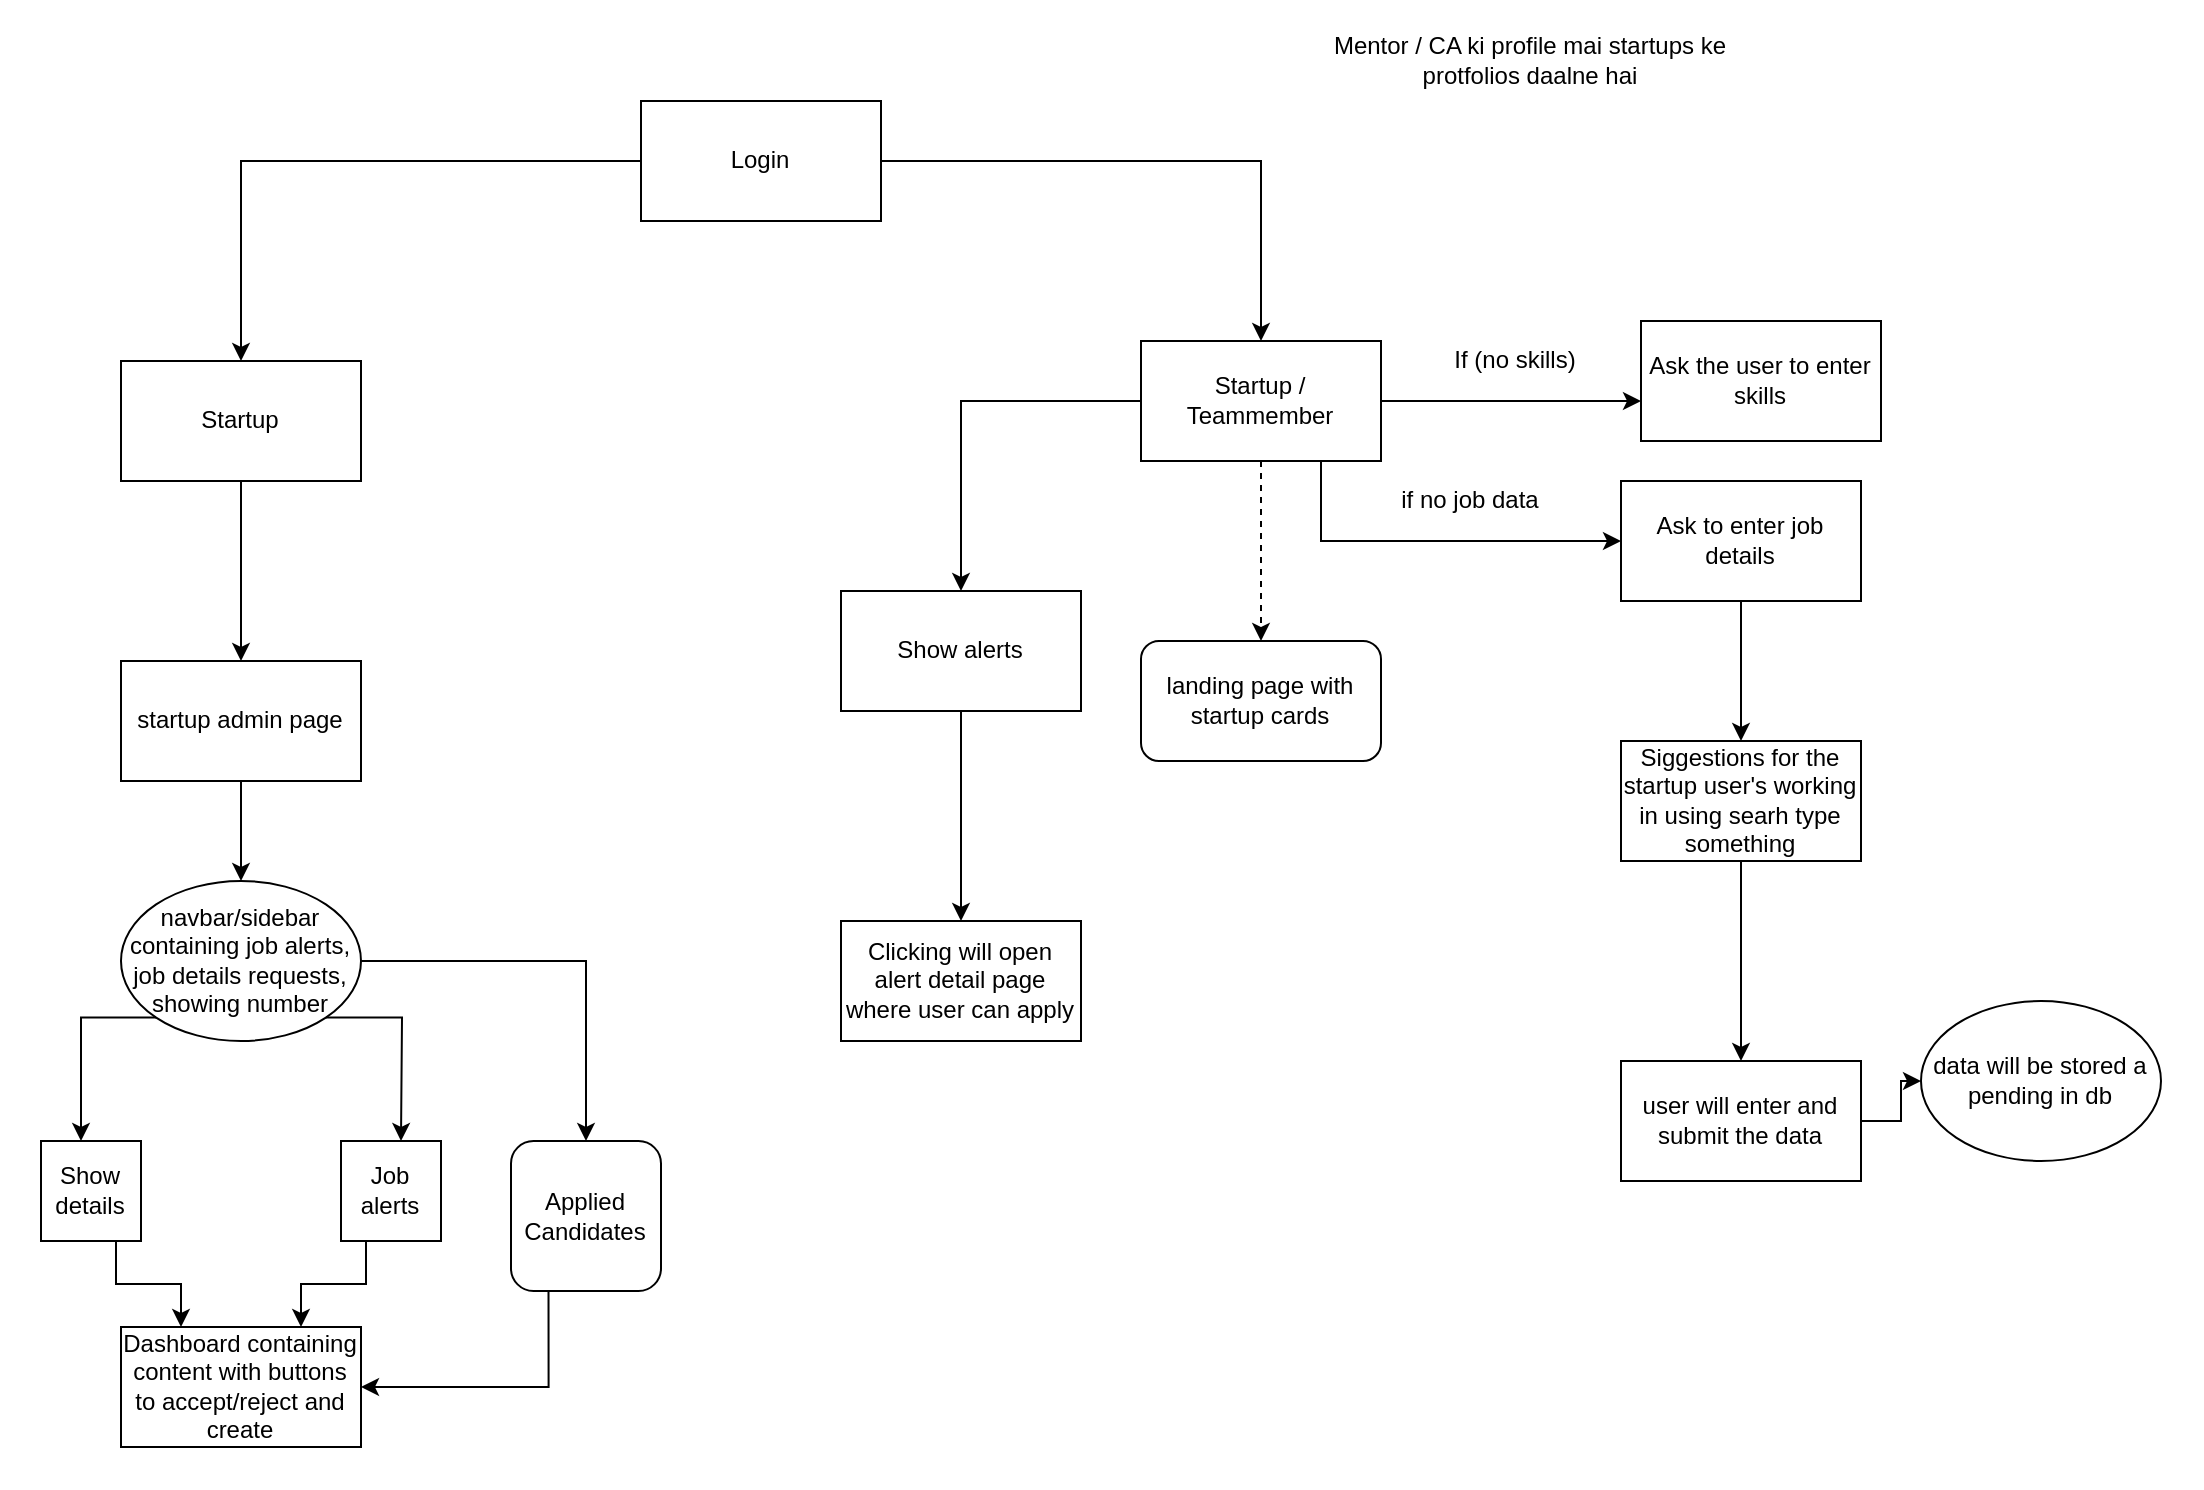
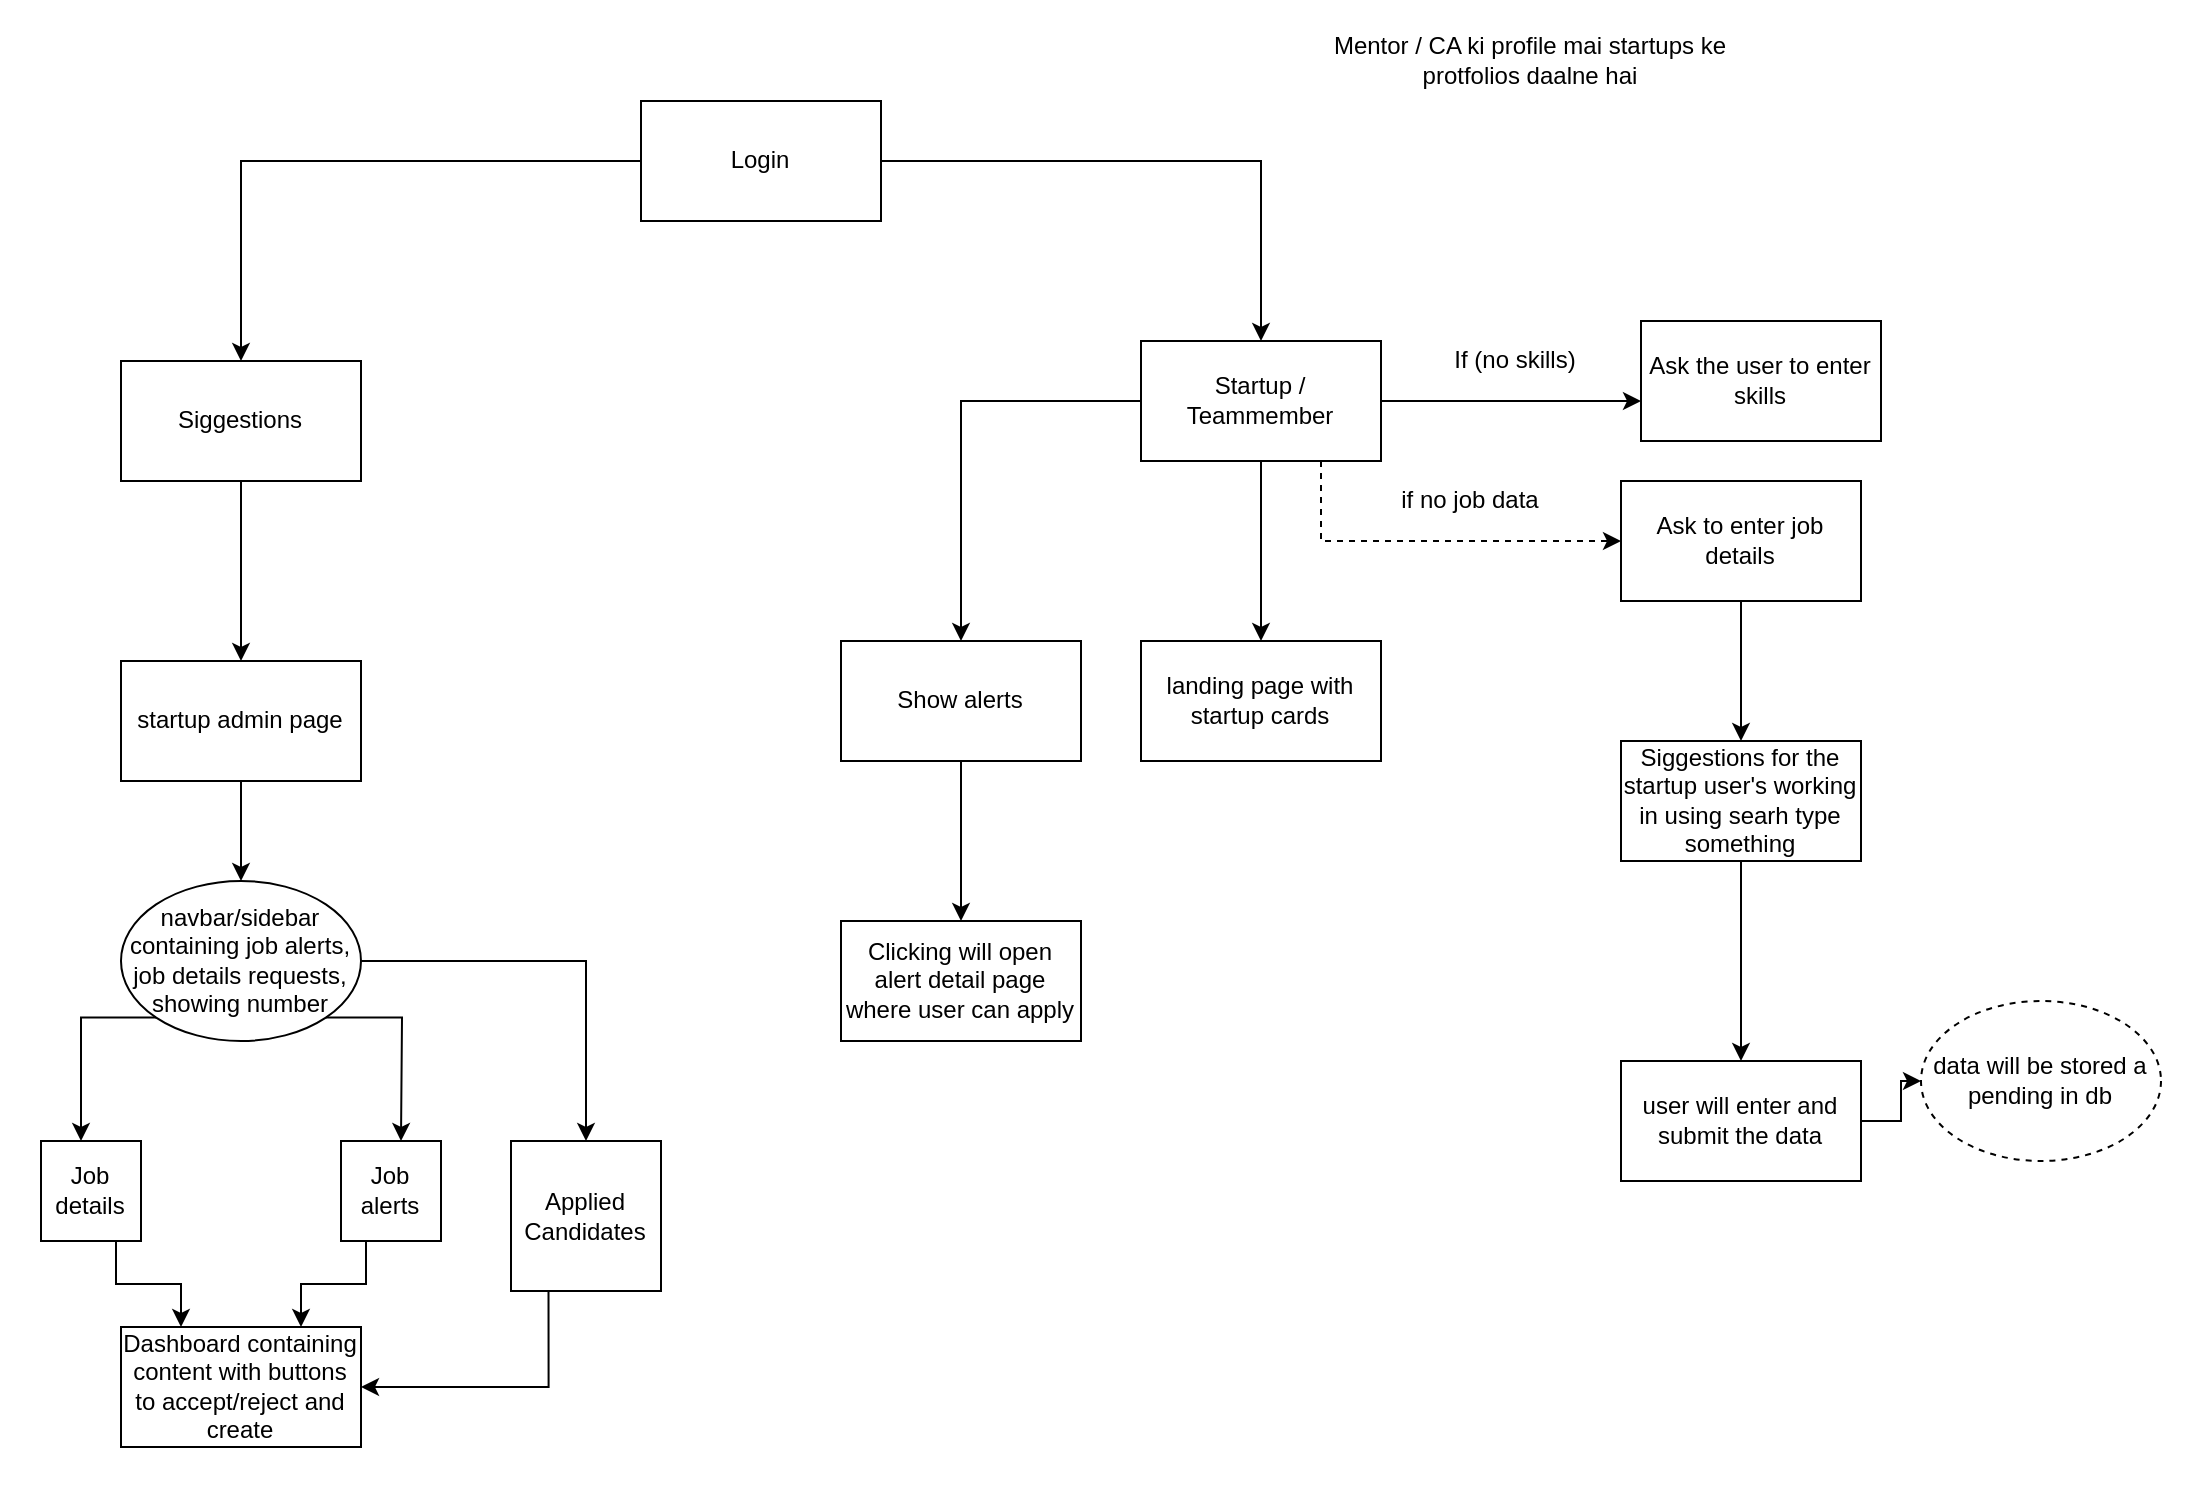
(241, 421) -> (241, 421)
(1422, 541) -> (1422, 541)
(1261, 546) -> (1261, 546)
(961, 651) -> (961, 701)
(1261, 701) -> (1261, 701)
(2041, 1081) -> (2041, 1081)
(91, 1191) -> (91, 1191)
(586, 1216) -> (586, 1216)
